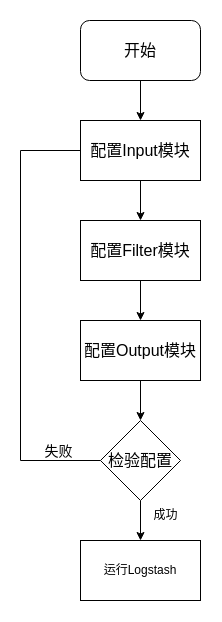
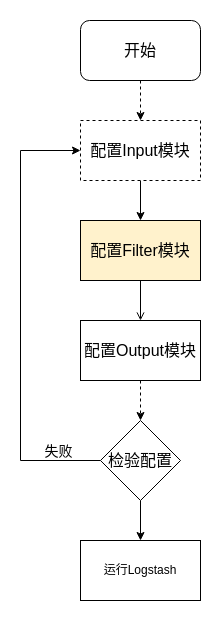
(141, 97) -> (141, 97)
(76, 151) -> (72, 151)
(141, 151) -> (141, 151)
(141, 251) -> (141, 251)
(141, 312) -> (141, 314)
(141, 397) -> (141, 397)
(166, 516) -> none
